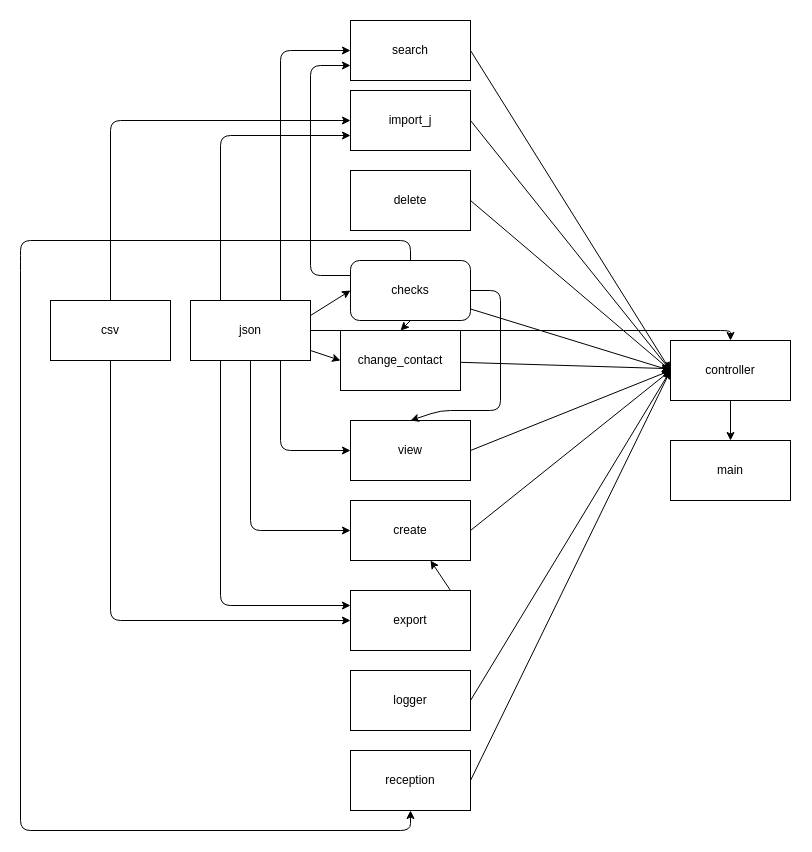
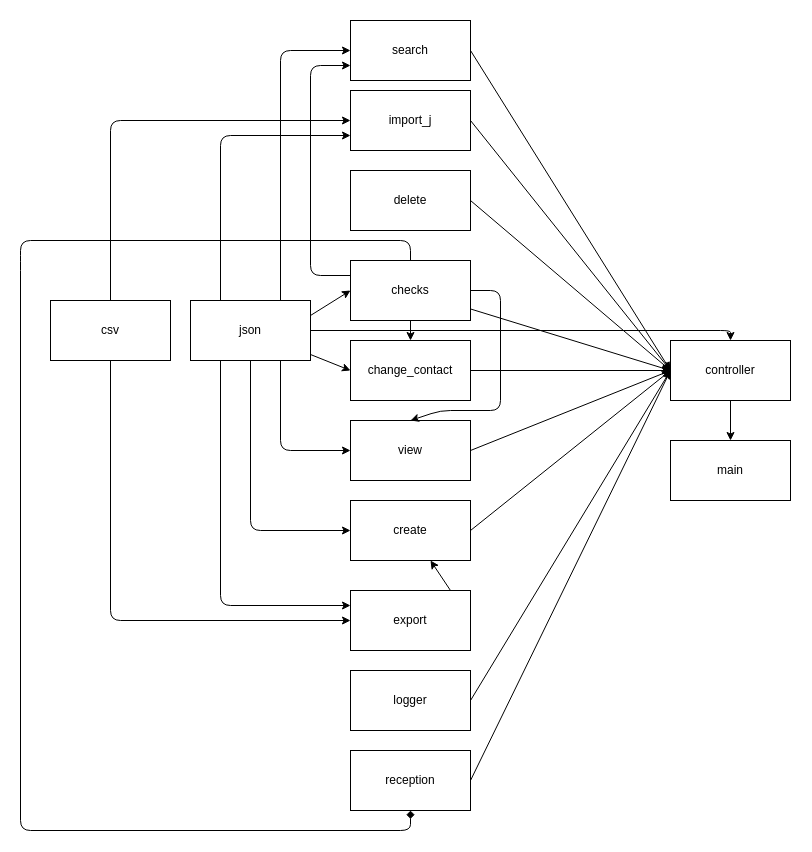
(411, 291) -> (411, 291)
(401, 361) -> (411, 371)
(411, 818) -> (411, 819)
